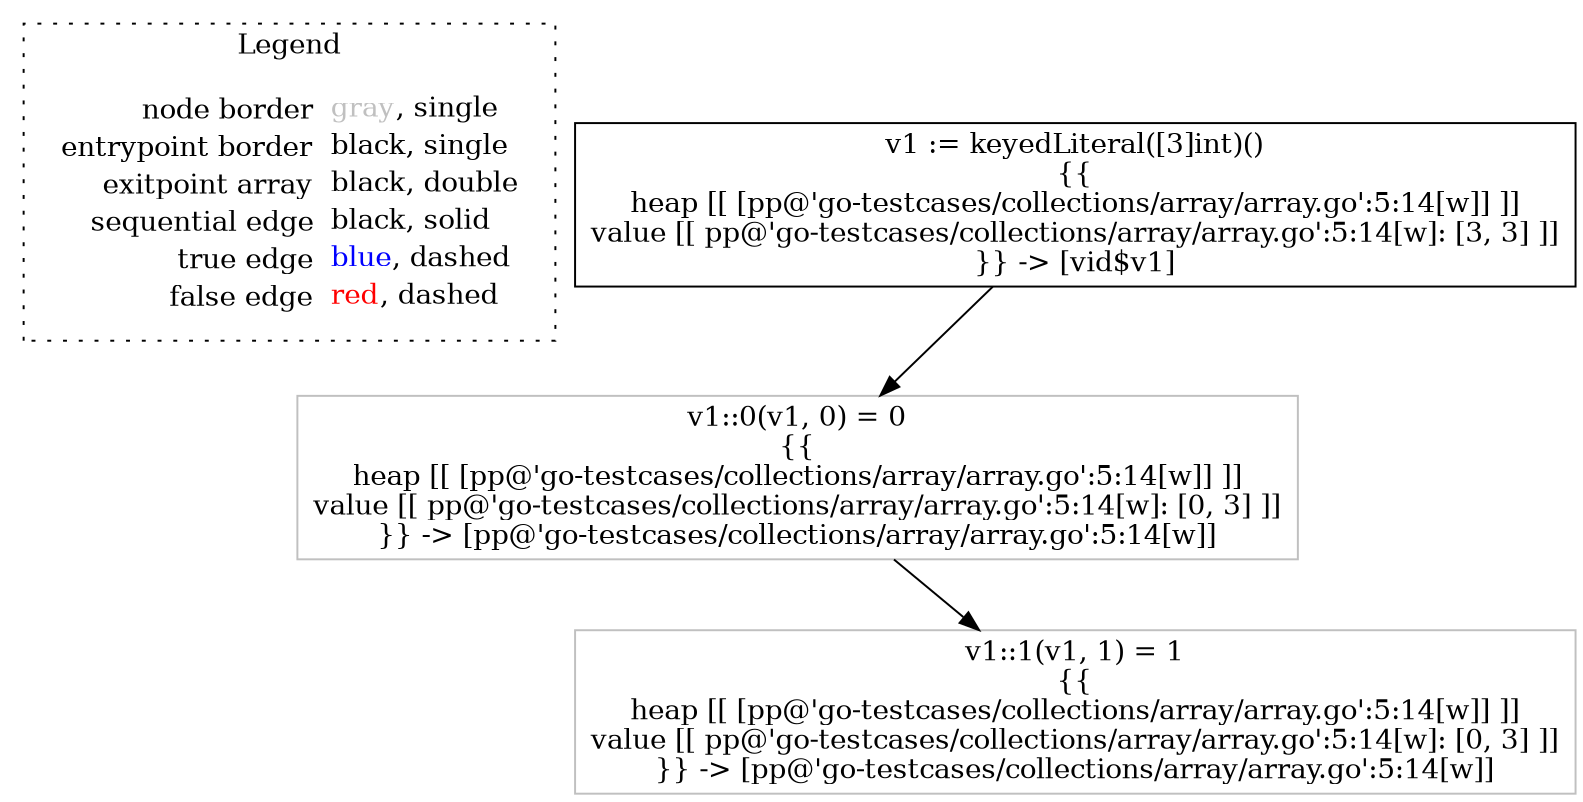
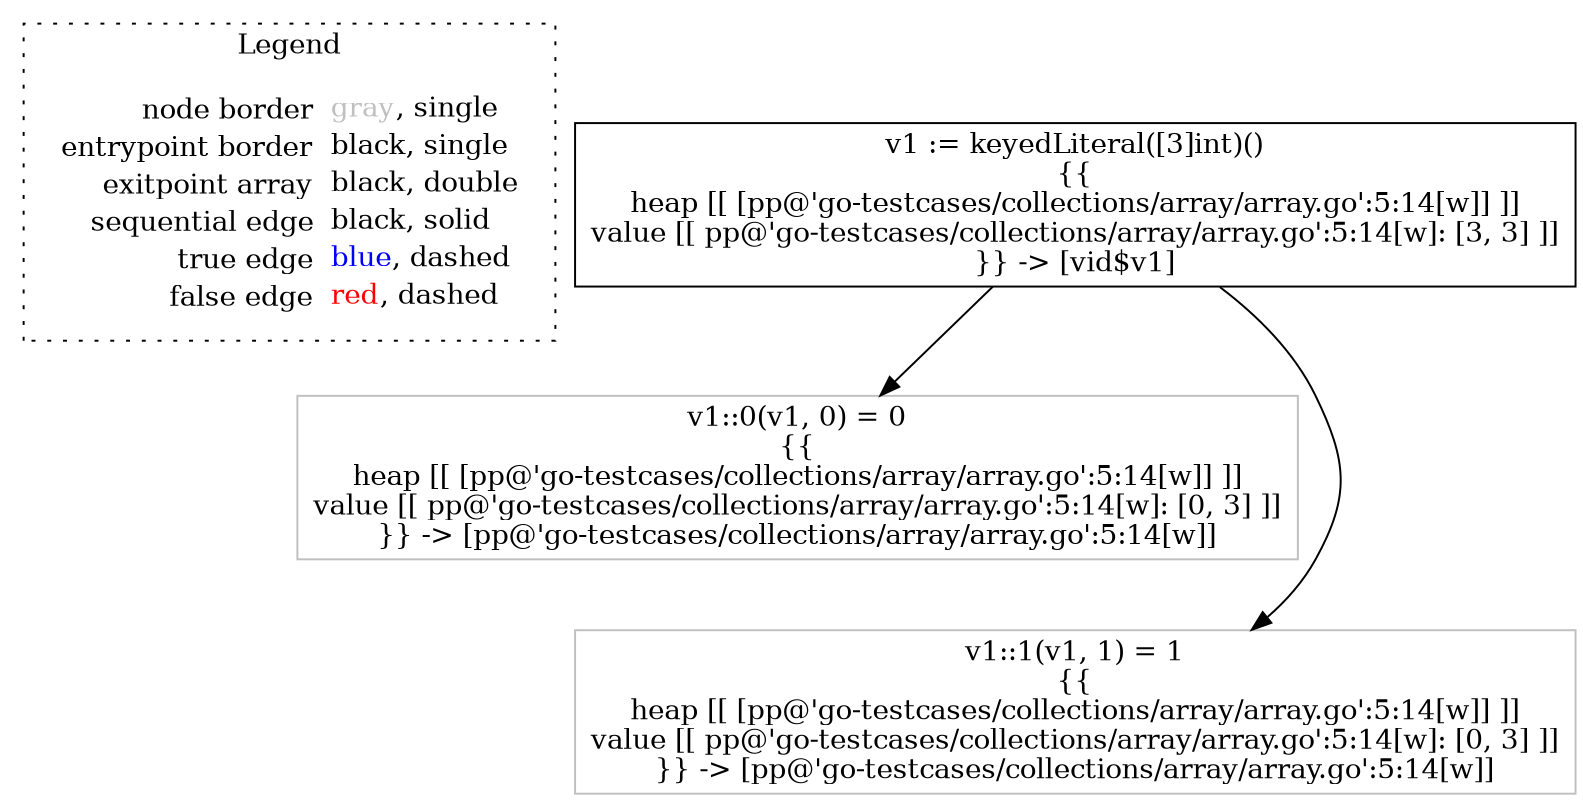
(929, 588) -> (1335, 443)
